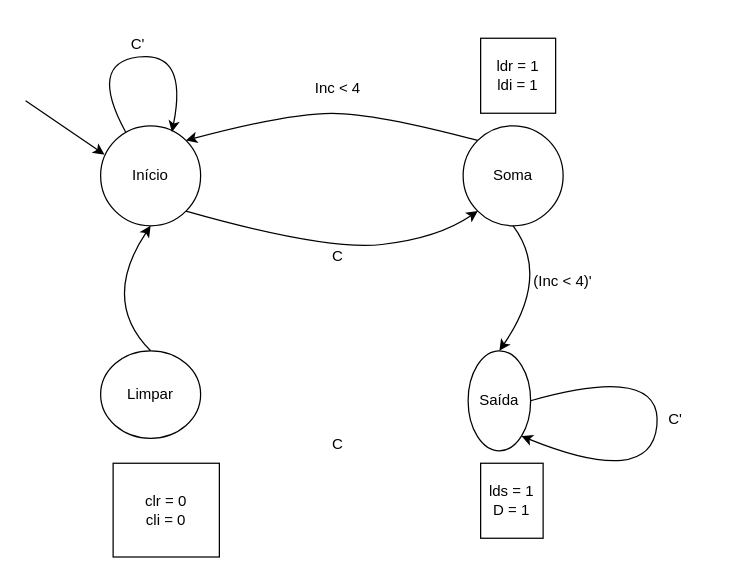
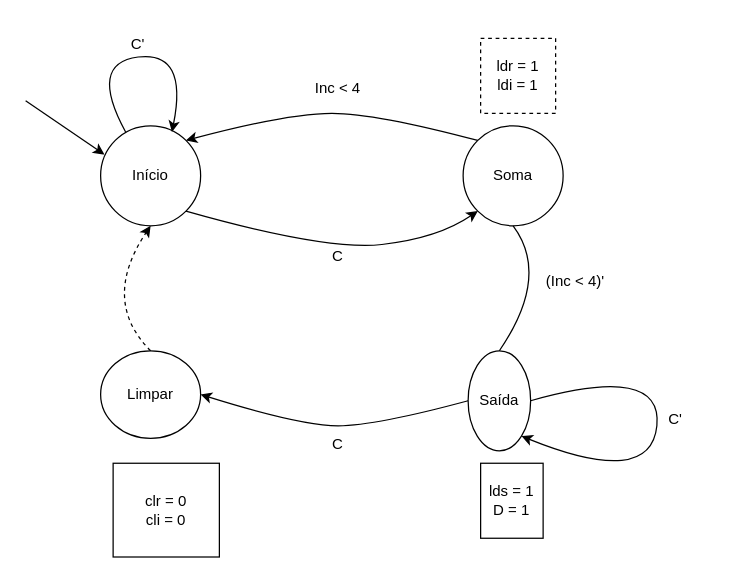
(518, 76) -> (518, 76)
(563, 282) -> (576, 282)
(125, 292) -> (125, 292)
(525, 302) -> (523, 306)
none -> (338, 426)
